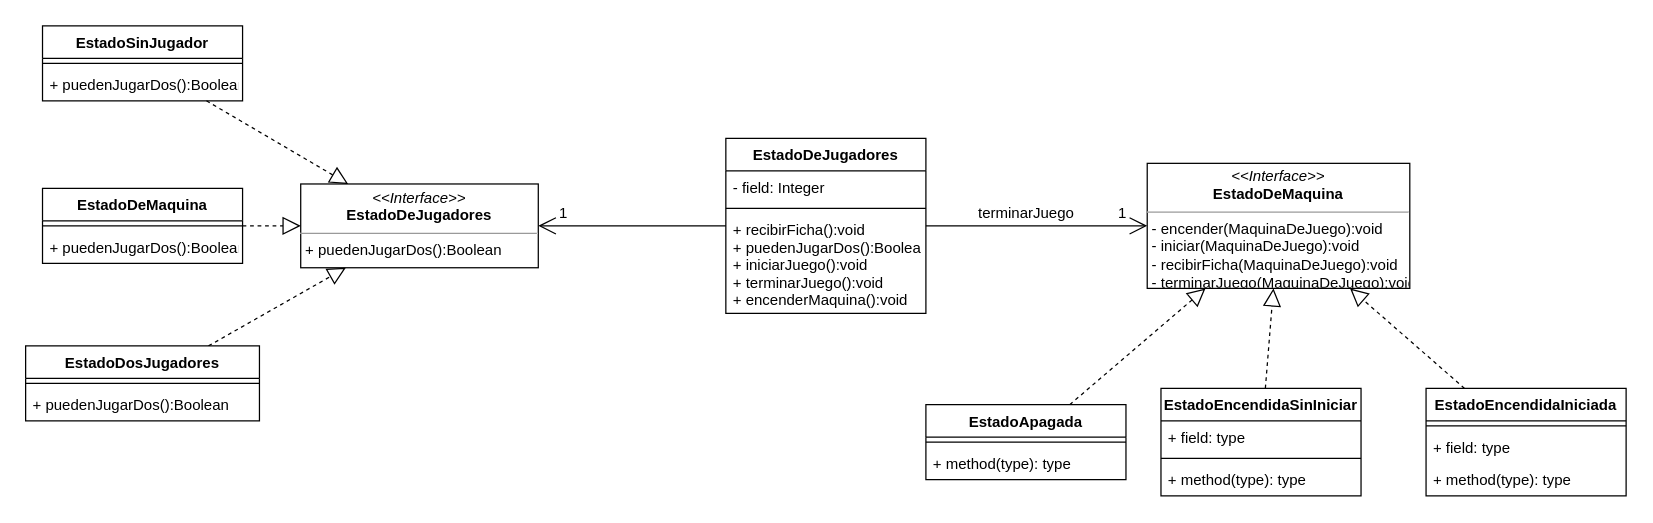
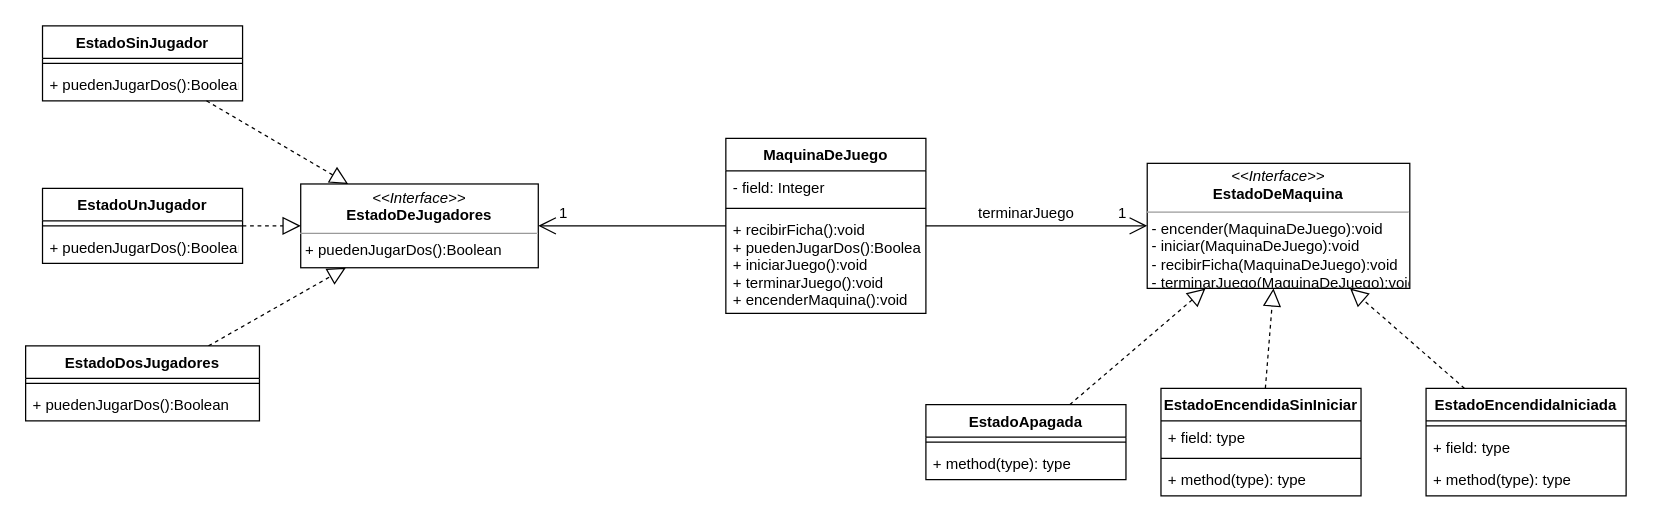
(825, 155) -> (825, 155)
(142, 205) -> (142, 205)
